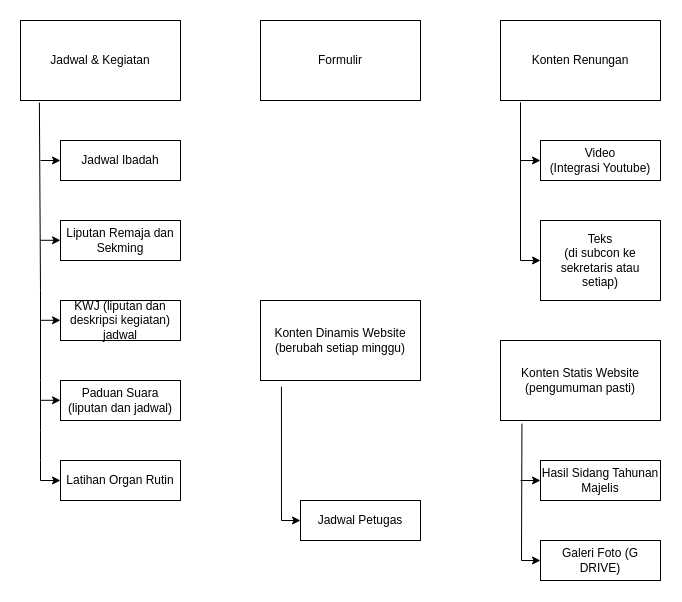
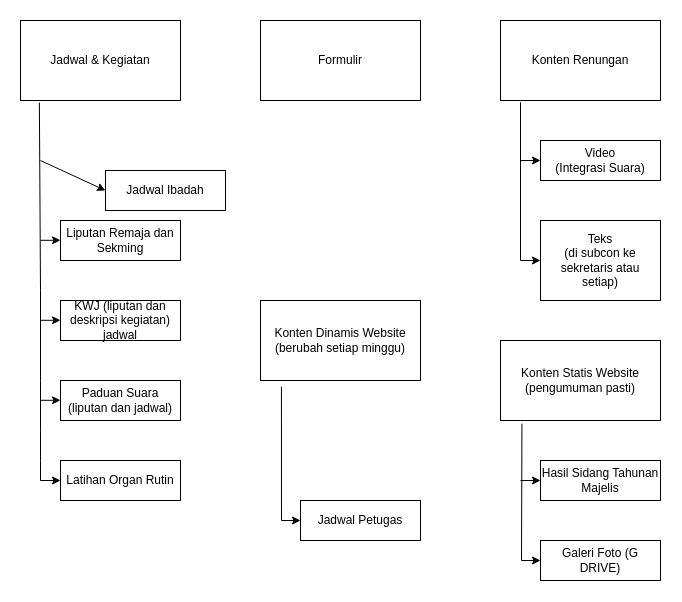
(121, 161) -> (166, 191)
(601, 161) -> (601, 161)
